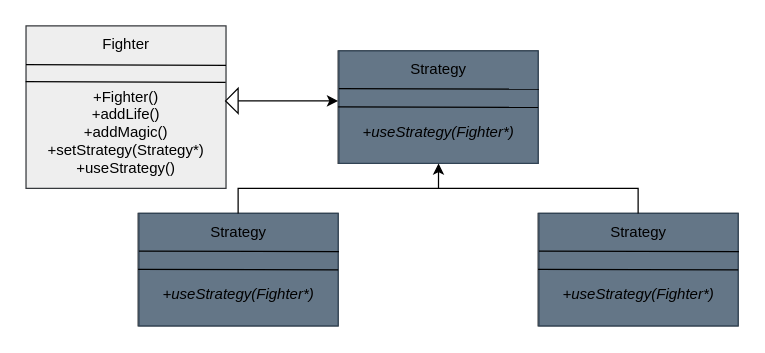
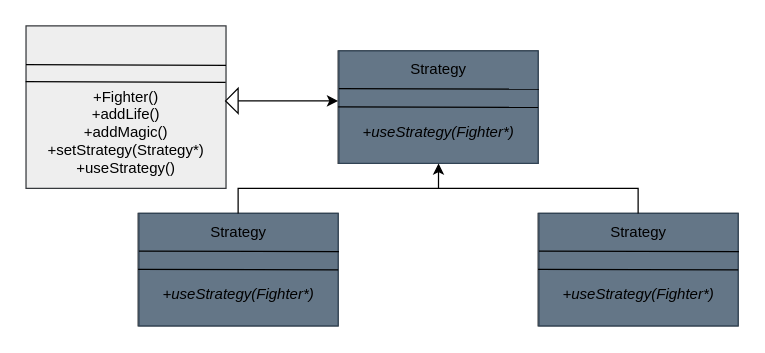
(126, 44) -> none
